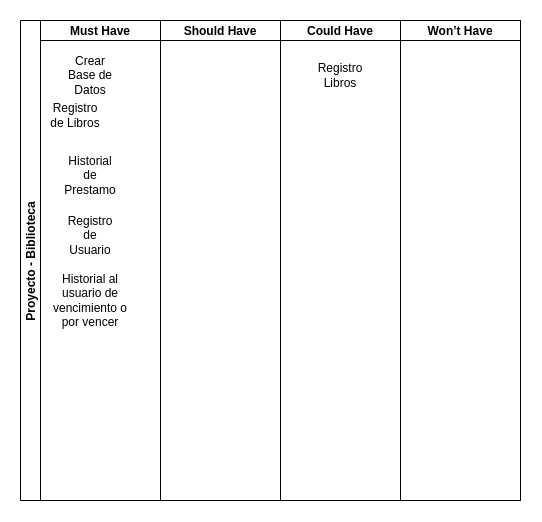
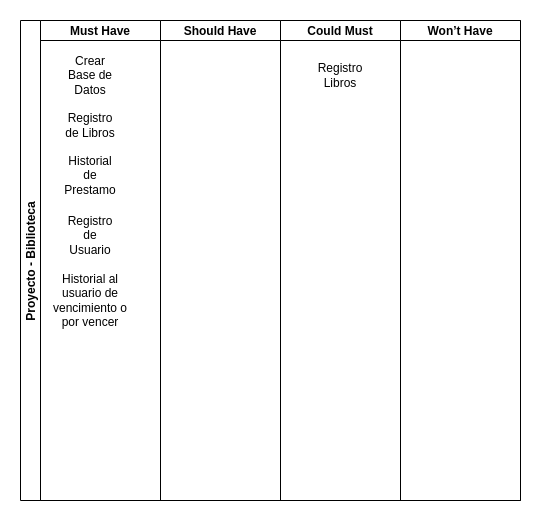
(340, 31) -> (340, 31)
(76, 116) -> (91, 126)
